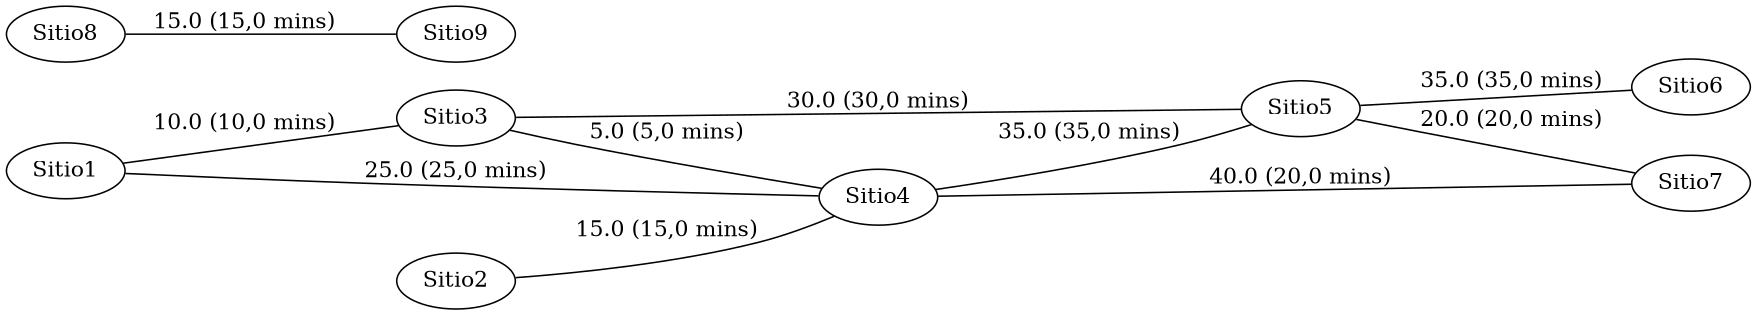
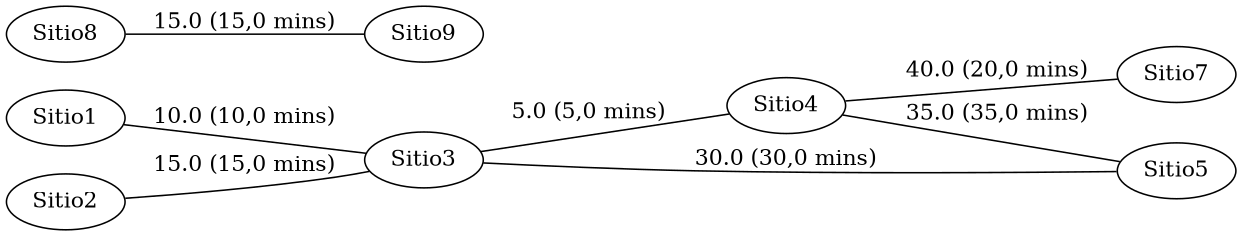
(1691, 87) -> none
(1496, 147) -> none
(472, 187) -> none
(677, 259) -> (248, 188)
